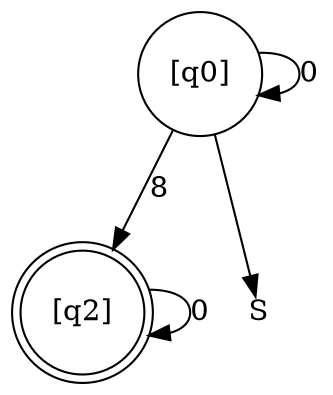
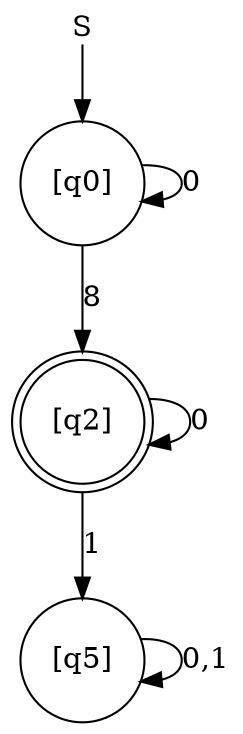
(232, 205) -> (82, 72)
none -> (82, 660)
